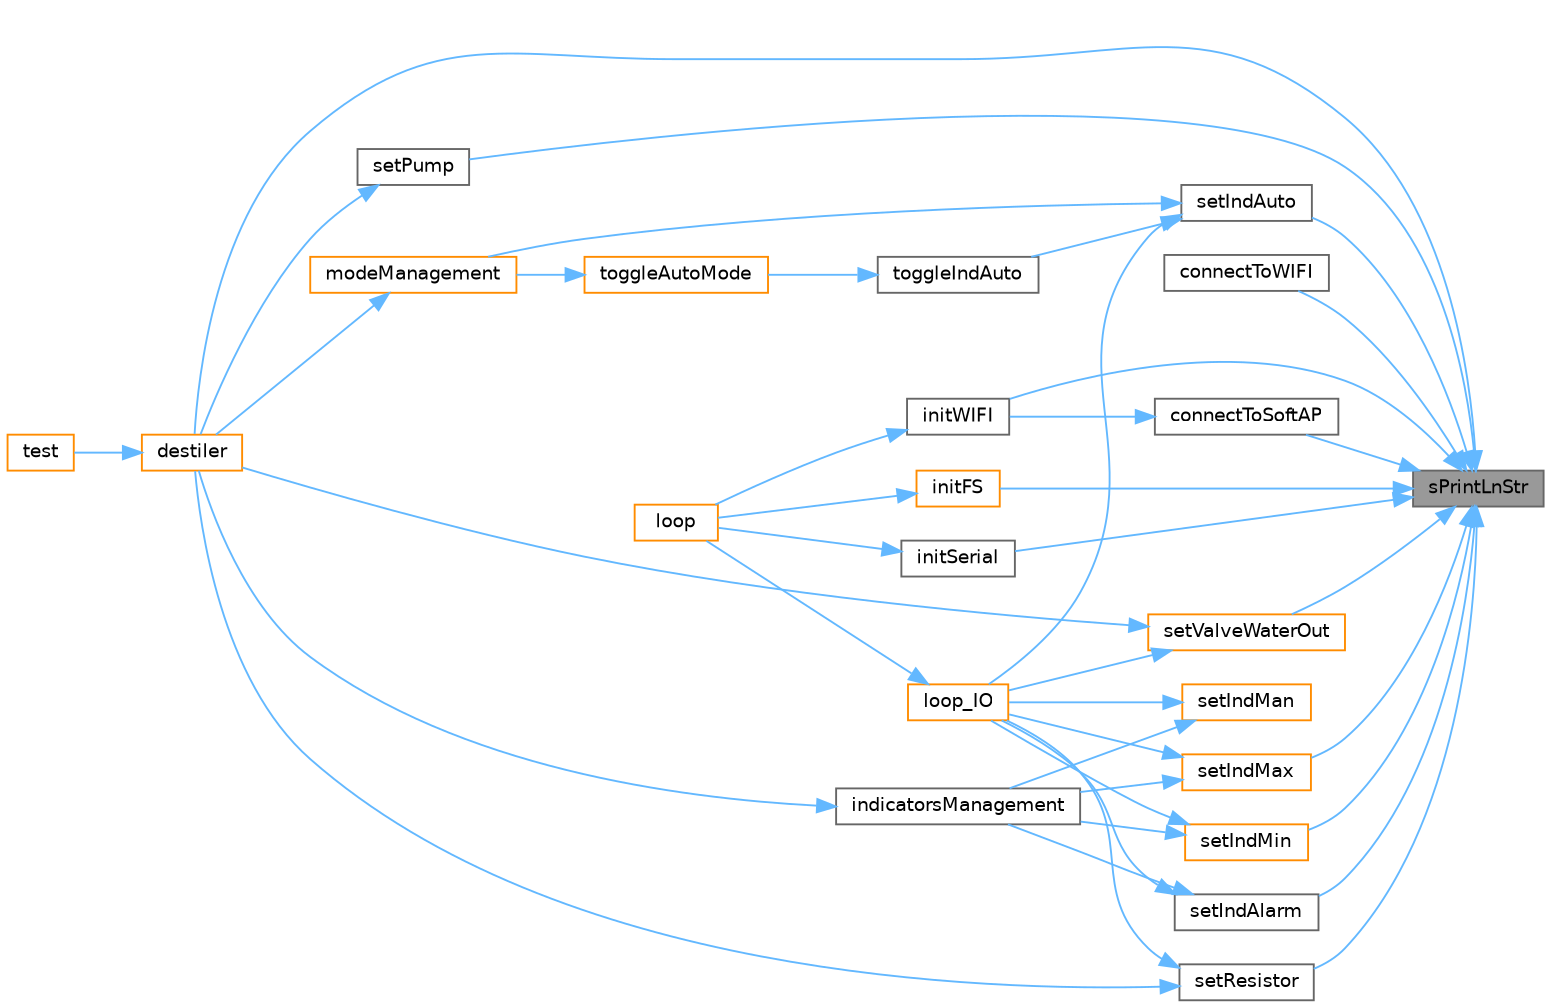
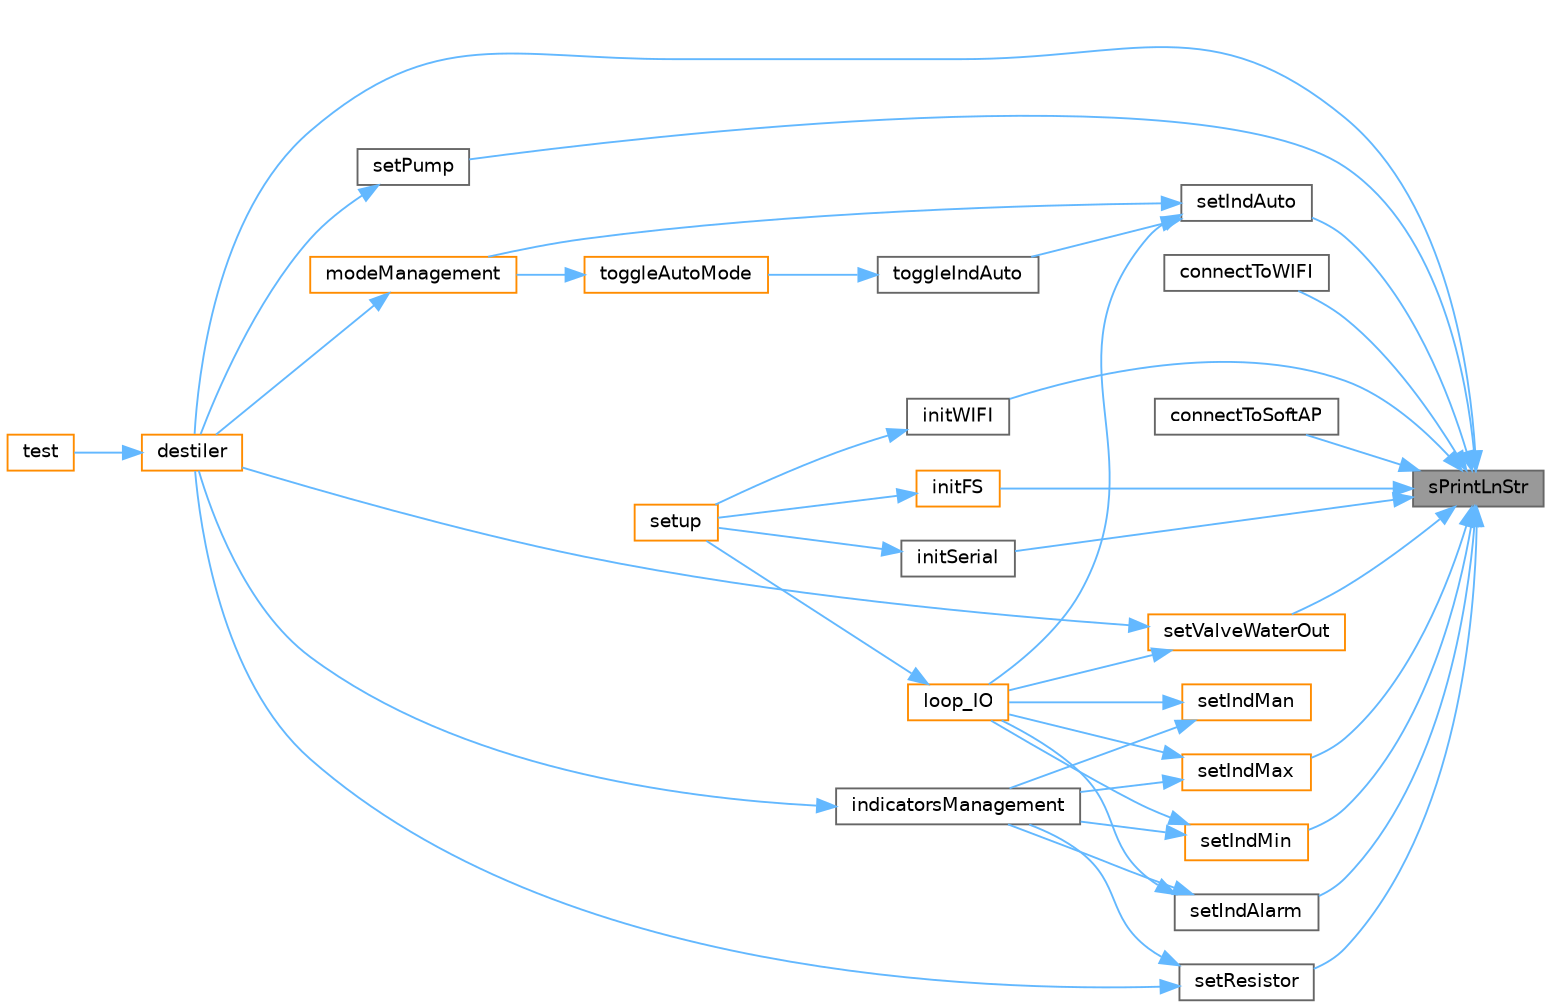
(1073, 417) -> none
(676, 523) -> (676, 523)
(1114, 878) -> (1105, 881)
